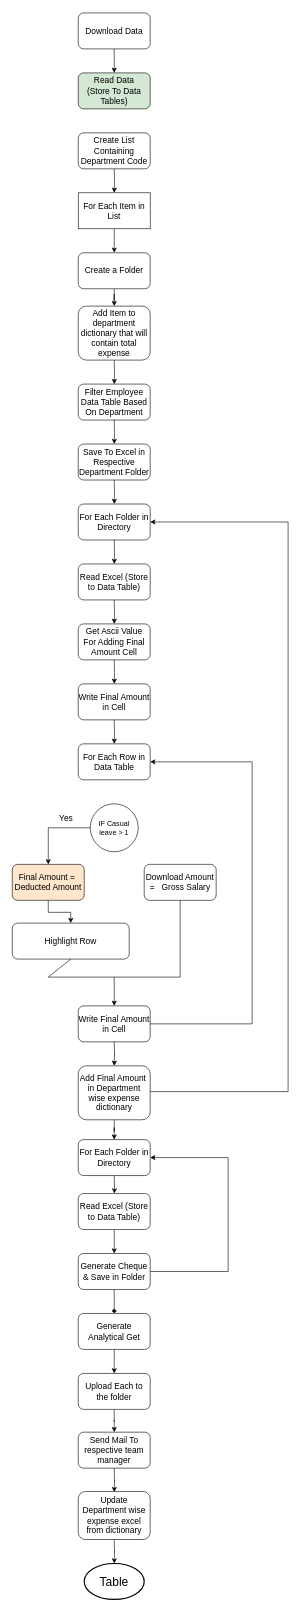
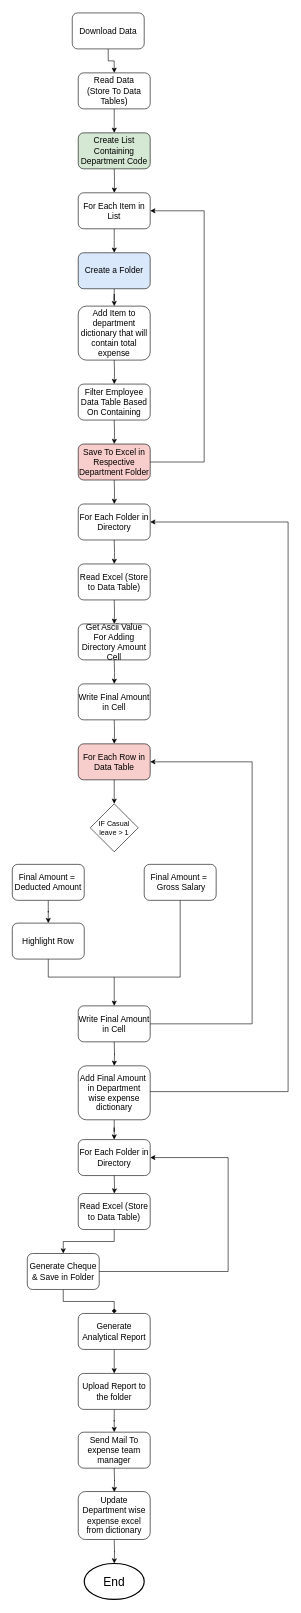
(114, 30) -> (108, 30)
(114, 90) -> (114, 90)
none -> (114, 127)
(114, 150) -> (114, 150)
(114, 210) -> (114, 210)
none -> (155, 210)
(114, 270) -> (114, 270)
(114, 402) -> (114, 402)
(114, 462) -> (114, 462)
(114, 642) -> (114, 642)
(114, 762) -> (114, 762)
none -> (114, 798)
(66, 819) -> none
(48, 828) -> none
(114, 828) -> (114, 828)
(48, 882) -> (48, 882)
(180, 882) -> (180, 882)
(71, 941) -> (48, 941)
(114, 1272) -> (63, 1272)
(114, 1332) -> (114, 1332)
(114, 1392) -> (114, 1392)
(114, 1451) -> (114, 1451)
(114, 1582) -> (114, 1582)
